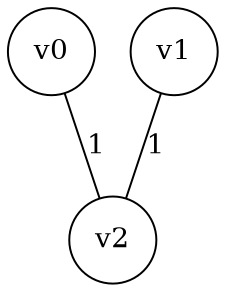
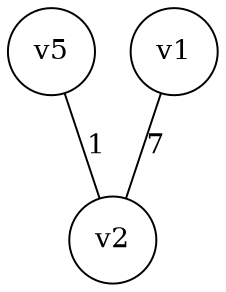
(51, 52) -> (51, 52)
(156, 146) -> (156, 146)
